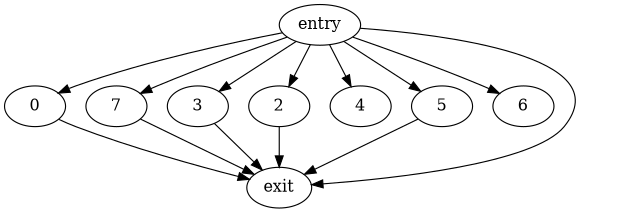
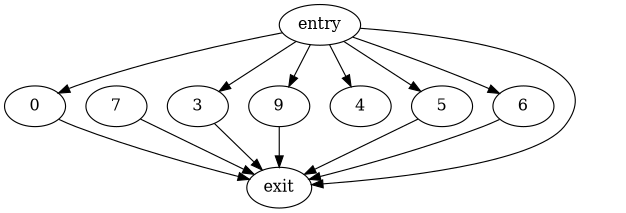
(219, 62) -> none
(279, 106) -> (279, 106)
none -> (411, 151)
